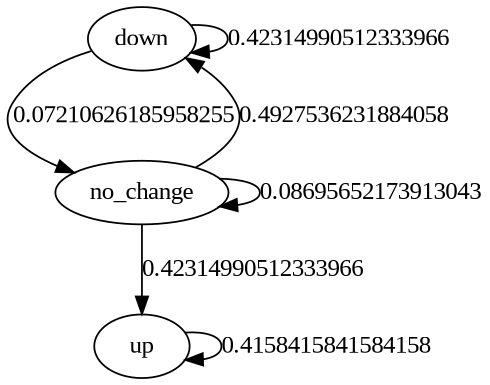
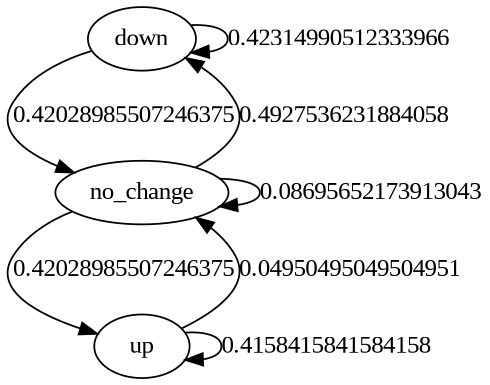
(124, 116) -> (124, 116)
(253, 269) -> (124, 269)
none -> (235, 286)
